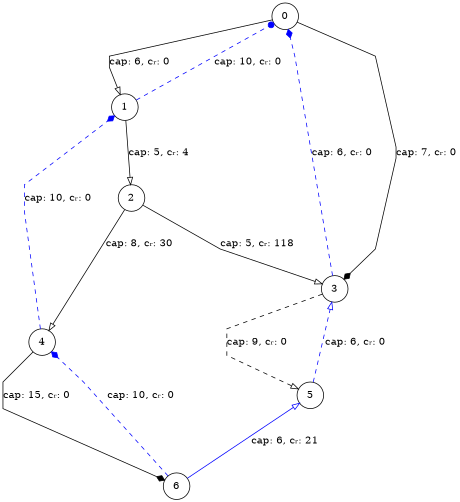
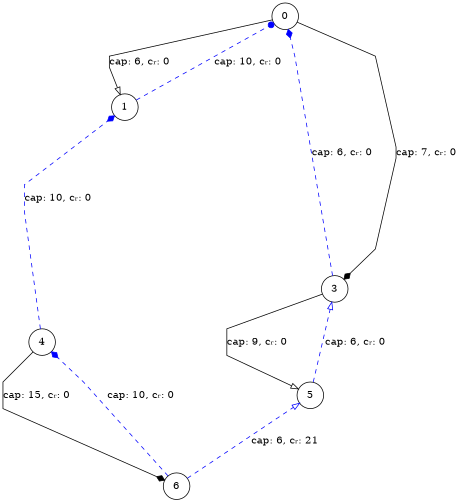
(132, 198) -> none
(228, 328) -> (228, 328)
(240, 443) -> (240, 443)
